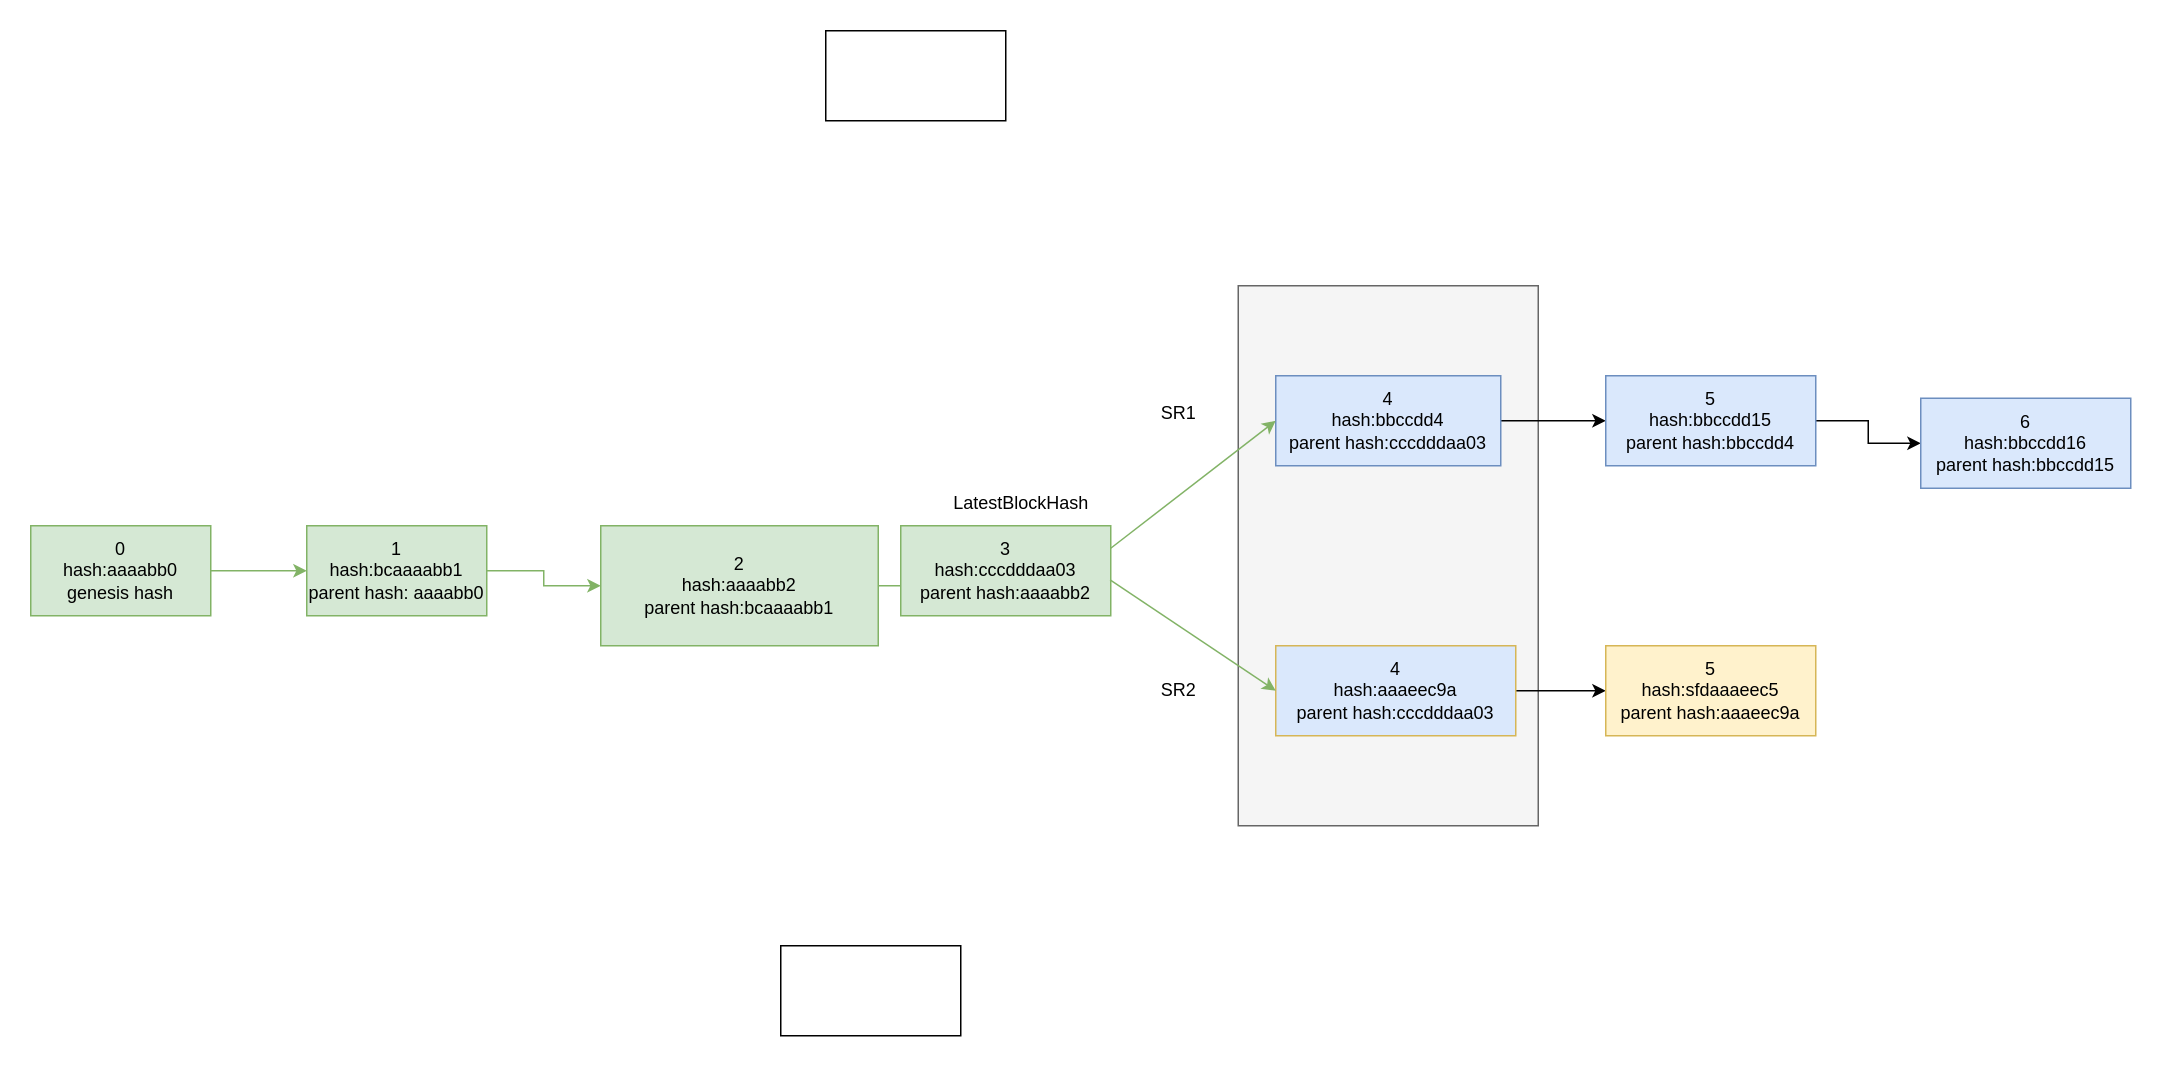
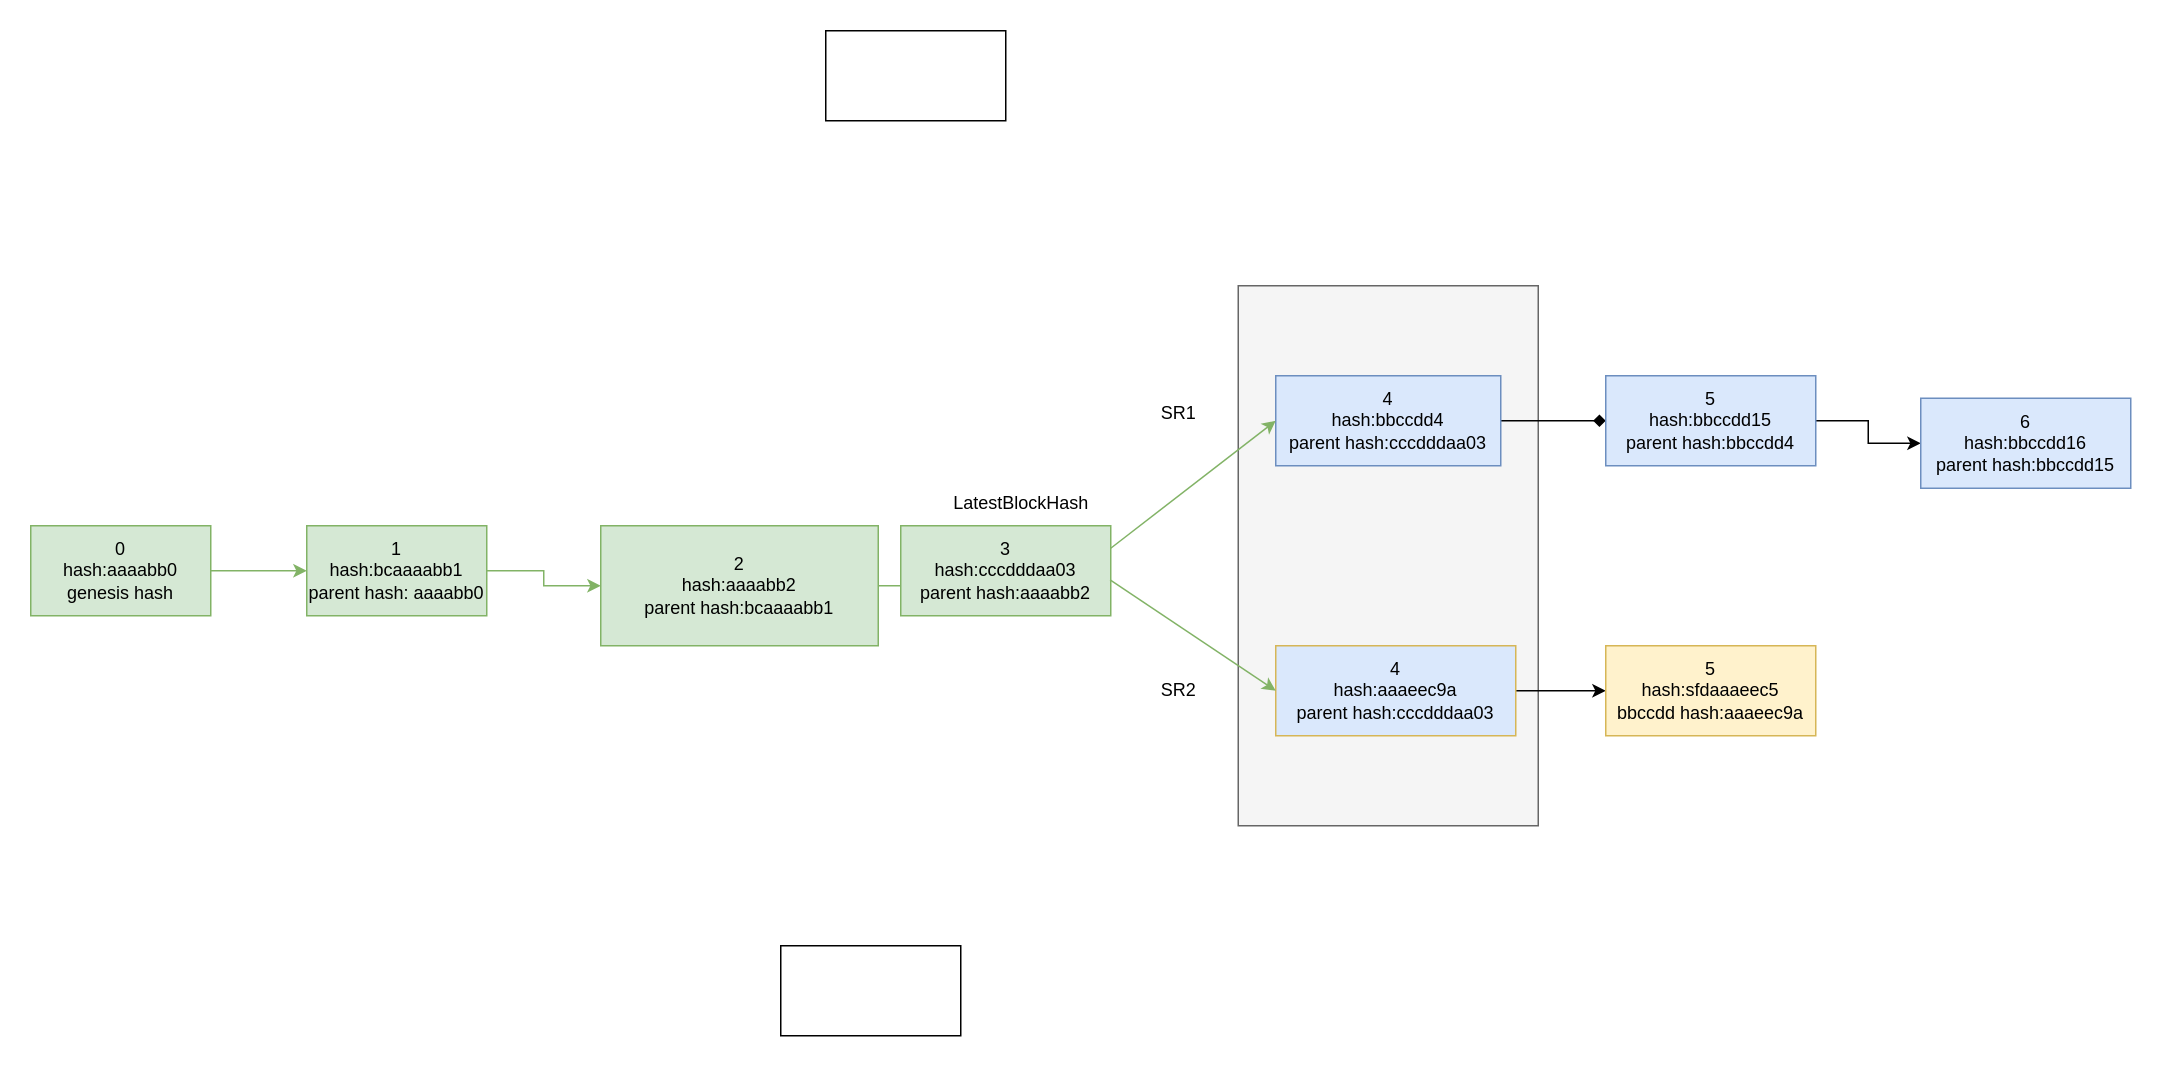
(1594, 421) -> (1593, 421)
(1711, 691) -> (1711, 691)
